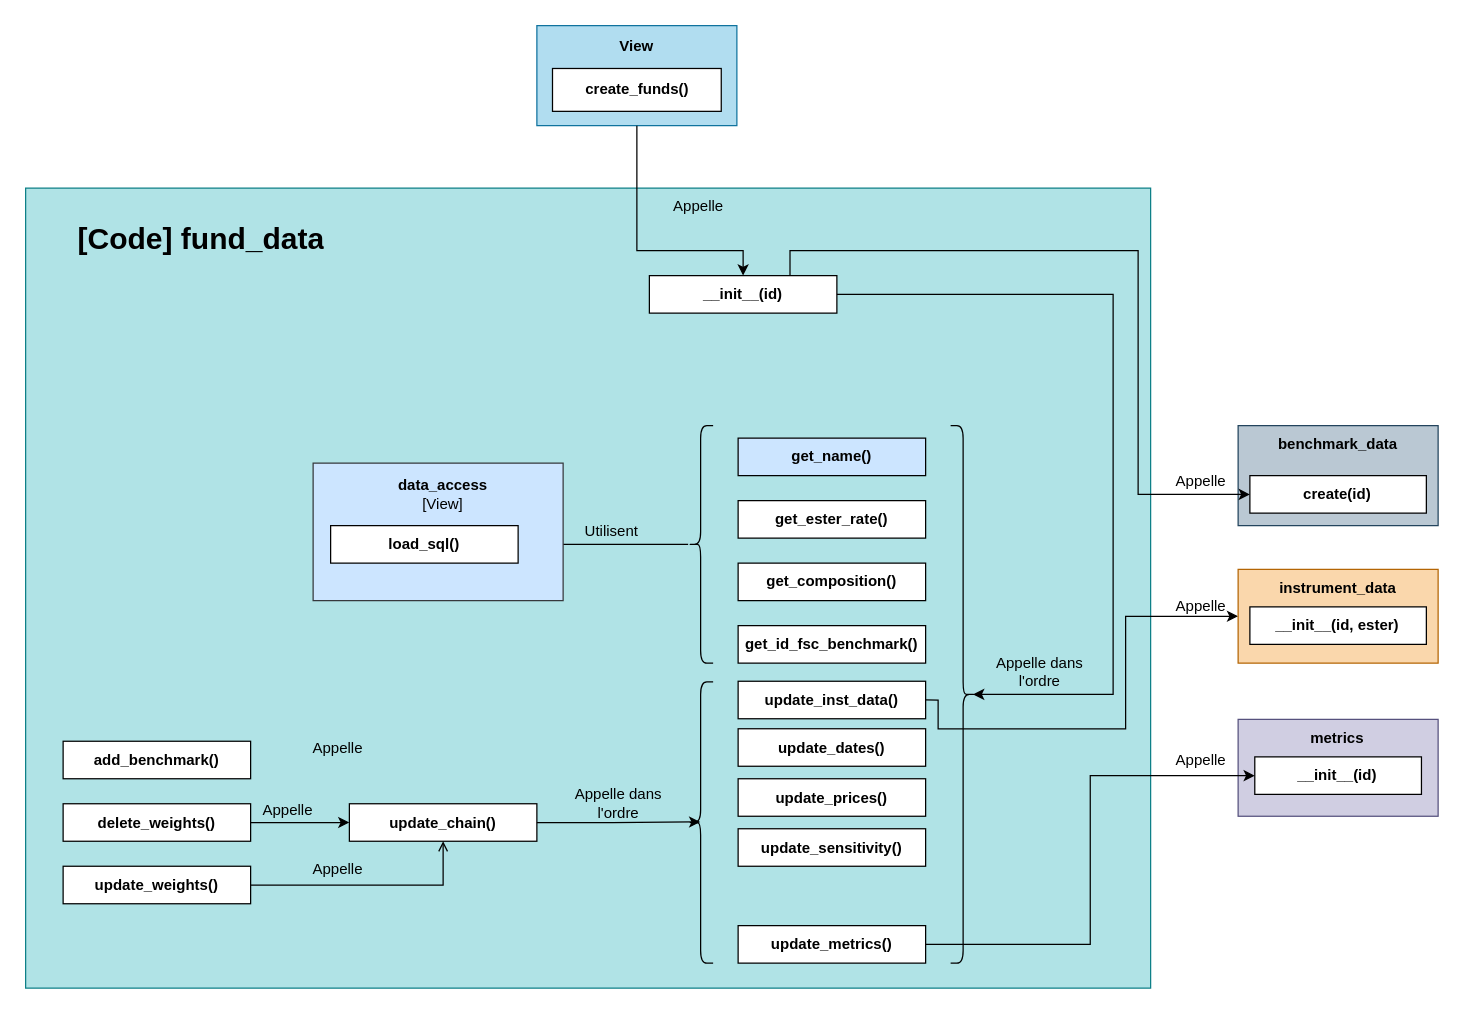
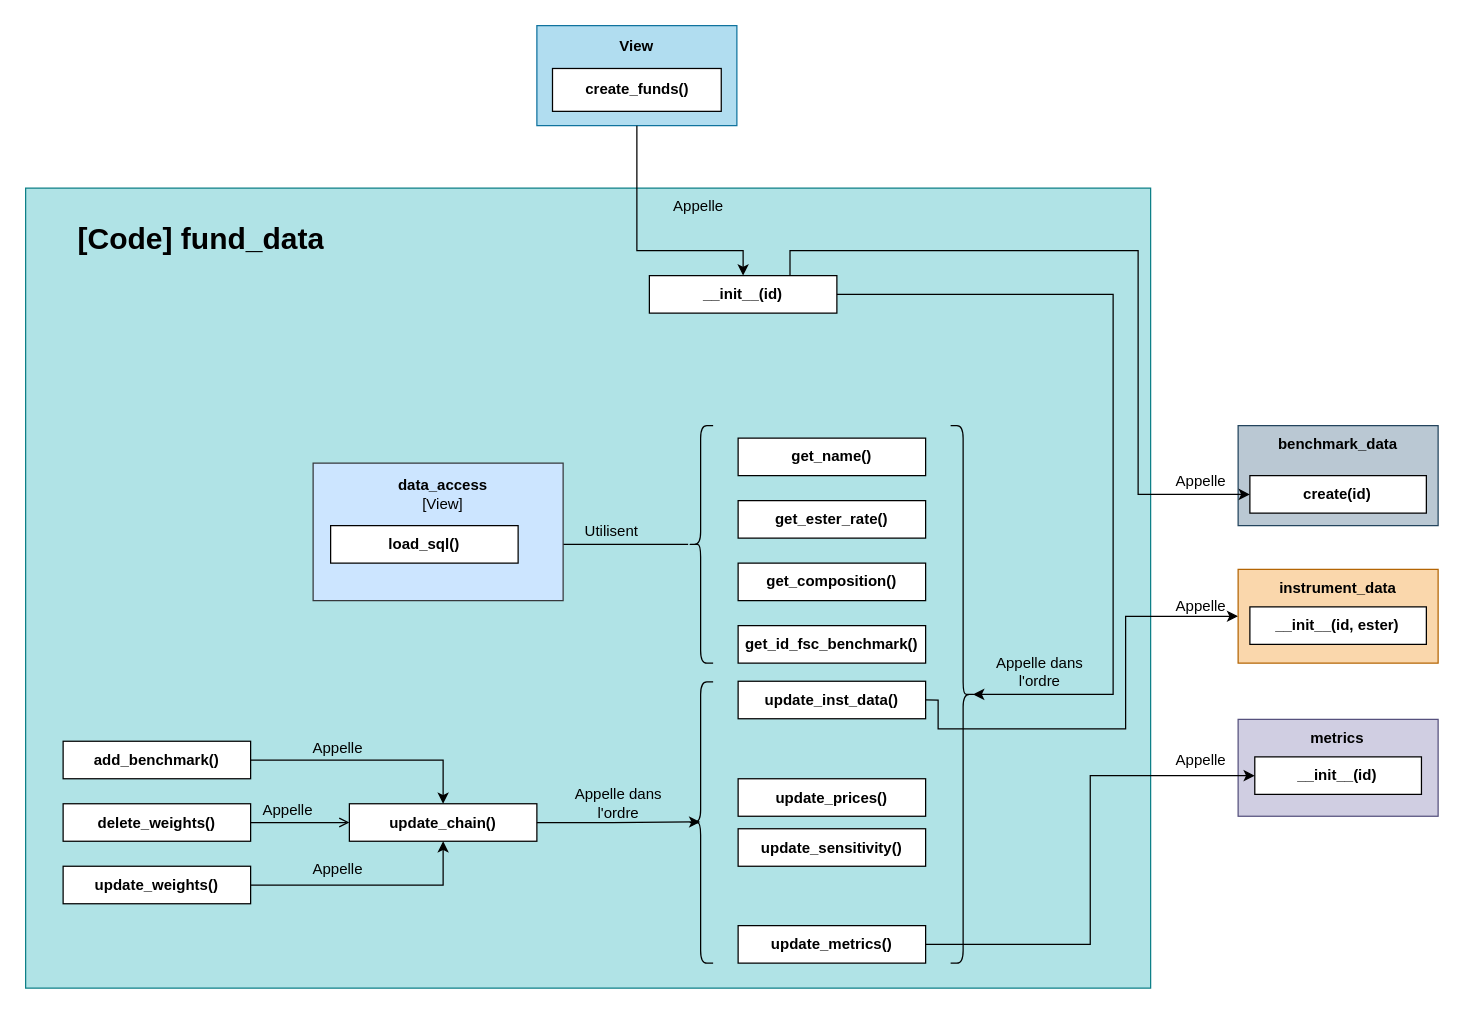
(832, 457) -> (832, 457)
(832, 748) -> none
none -> (364, 760)
(339, 823) -> (342, 823)
(443, 849) -> (443, 851)
